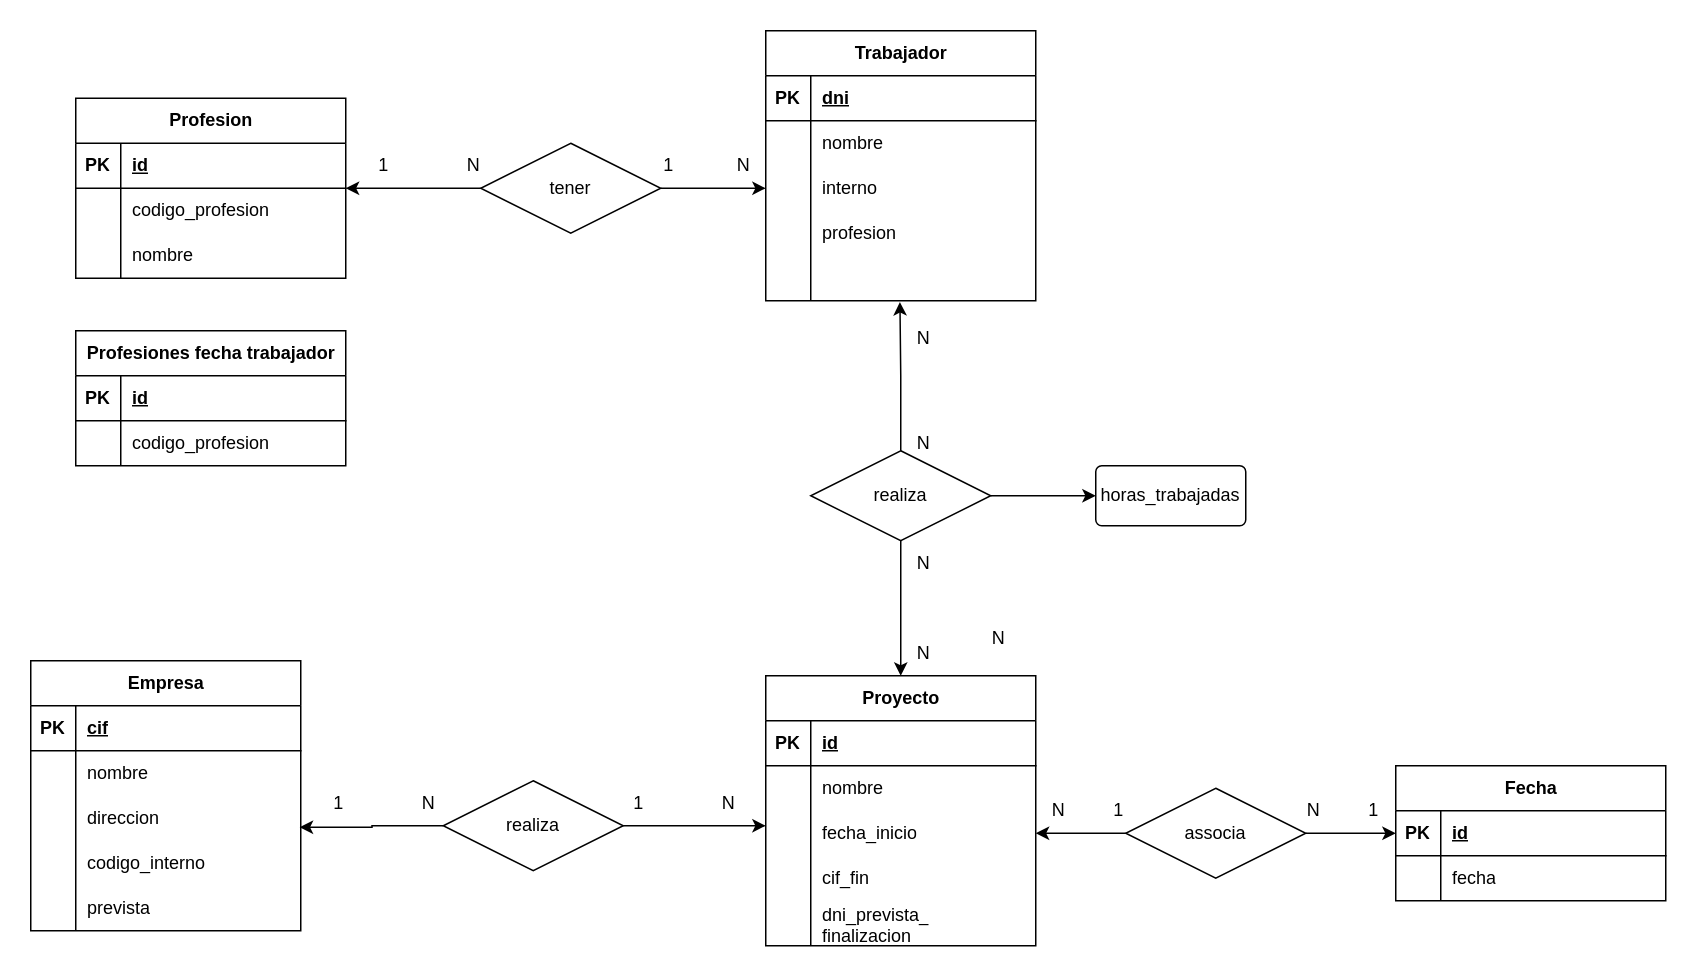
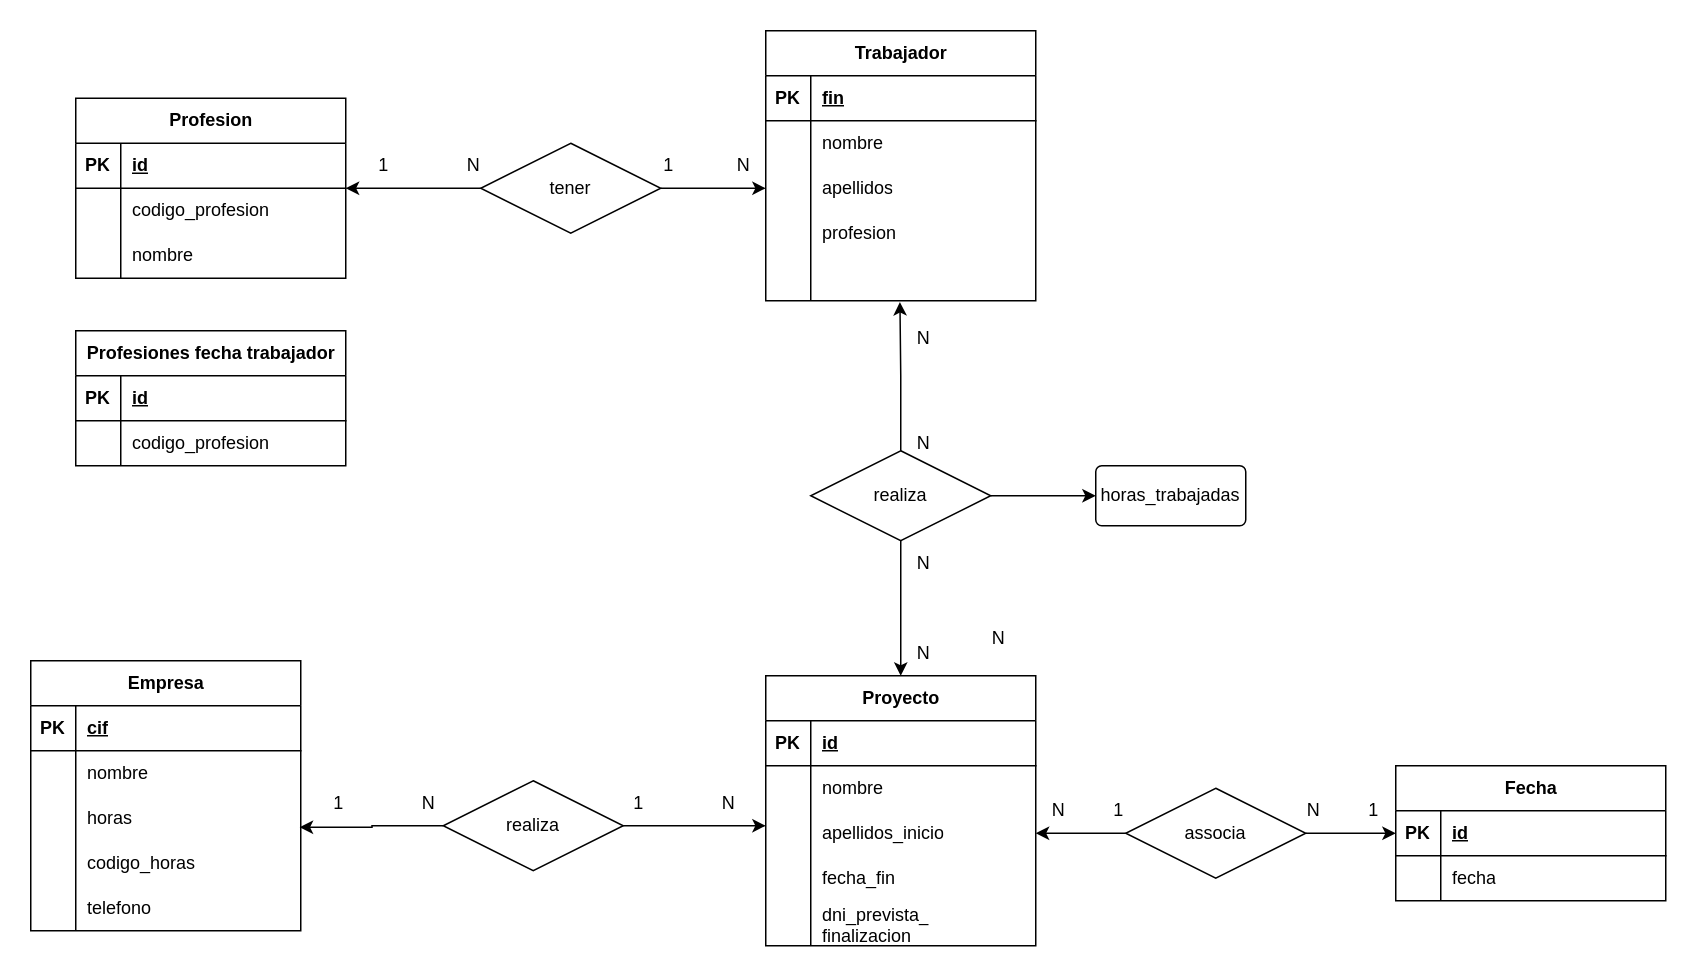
(836, 98) -> (836, 98)
(856, 188) -> (861, 188)
(128, 818) -> (113, 818)
(876, 833) -> (889, 833)
(154, 863) -> (146, 863)
(853, 878) -> (866, 878)
(126, 908) -> (126, 908)
